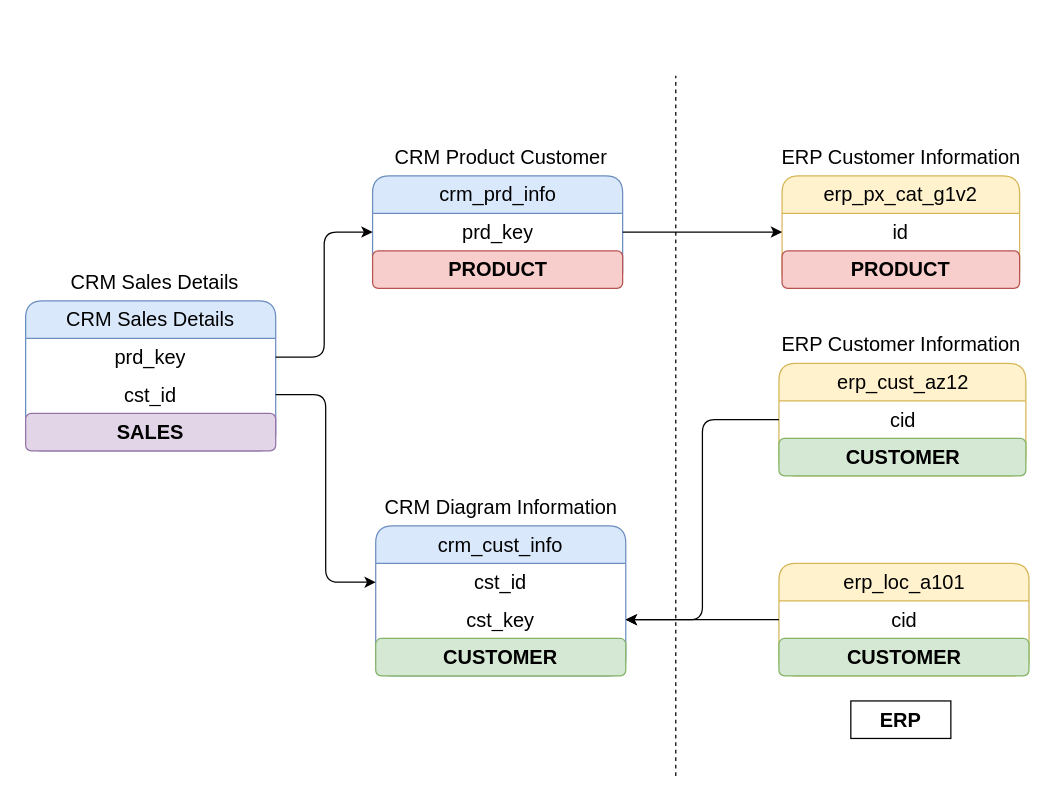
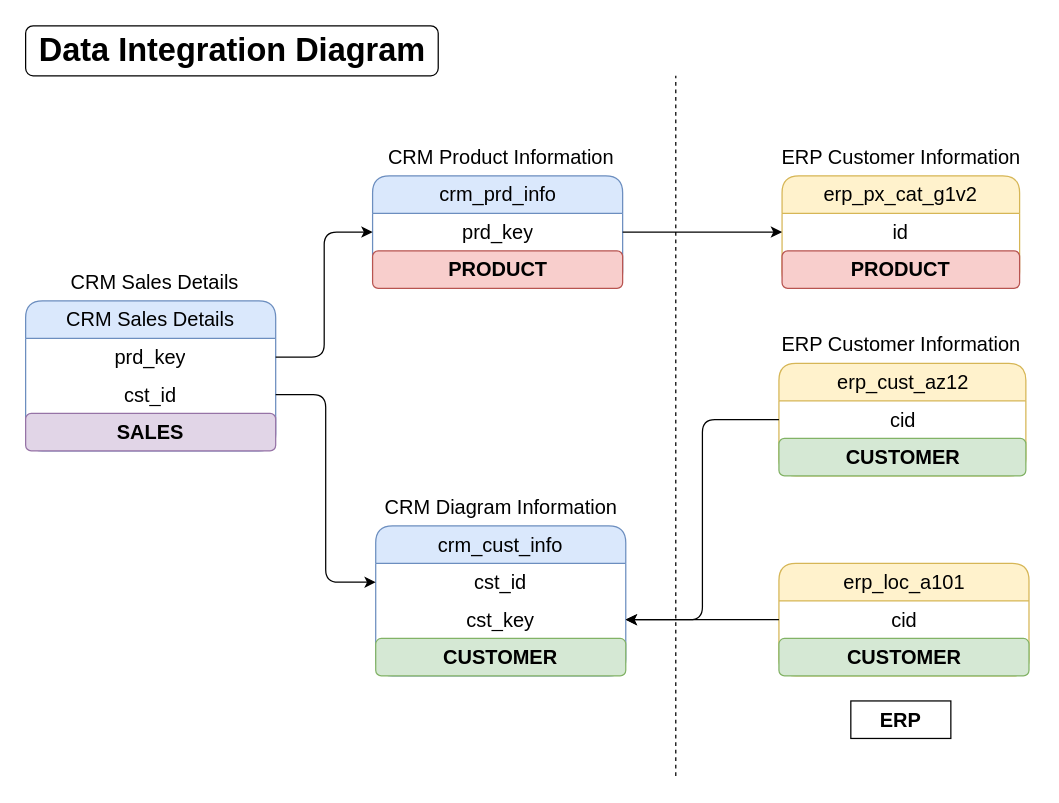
none -> (232, 51)
(501, 157) -> (501, 157)
